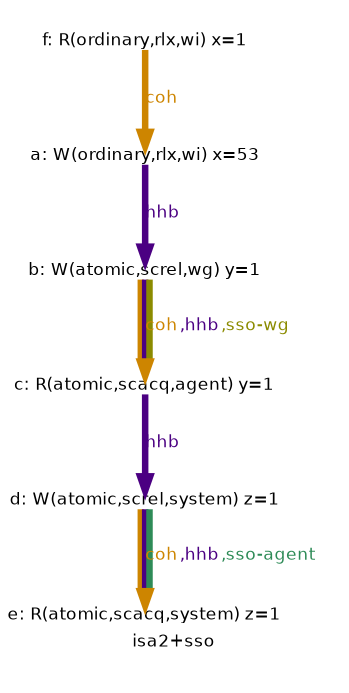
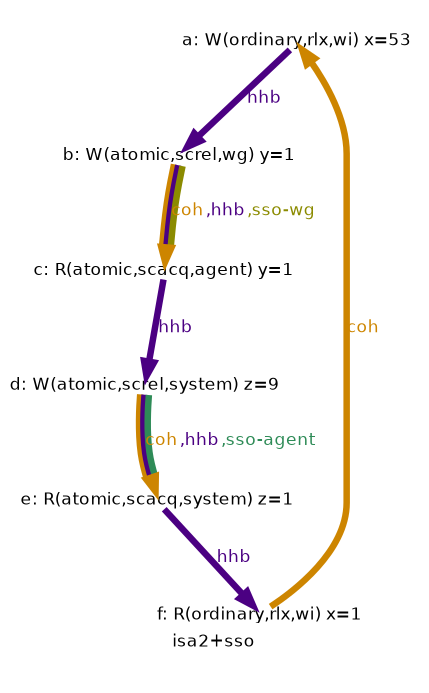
(145, 500) -> (145, 386)
none -> (203, 552)
